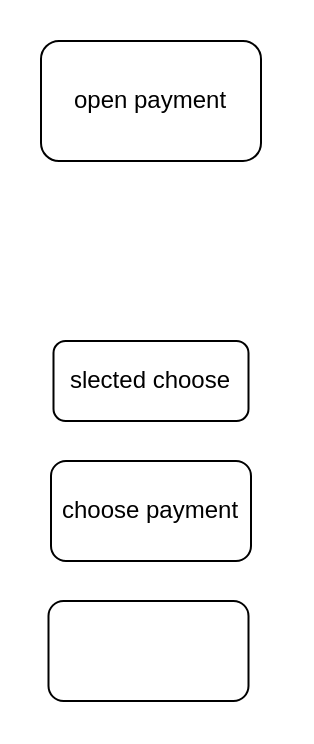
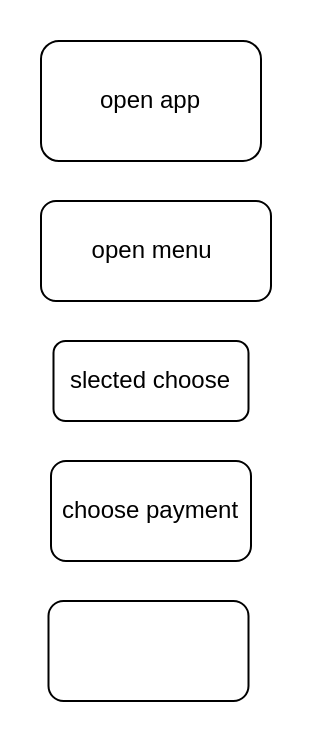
(151, 101) -> (151, 101)
none -> (156, 251)
